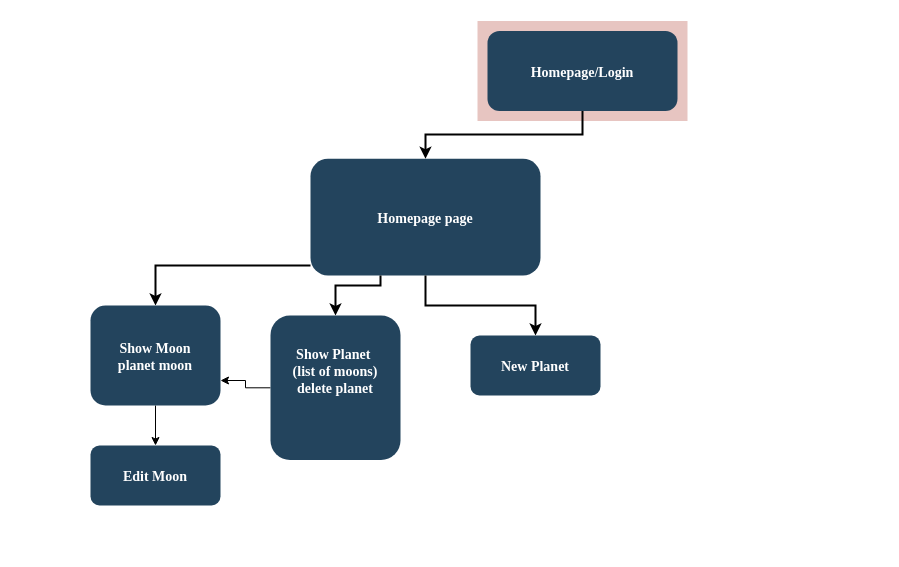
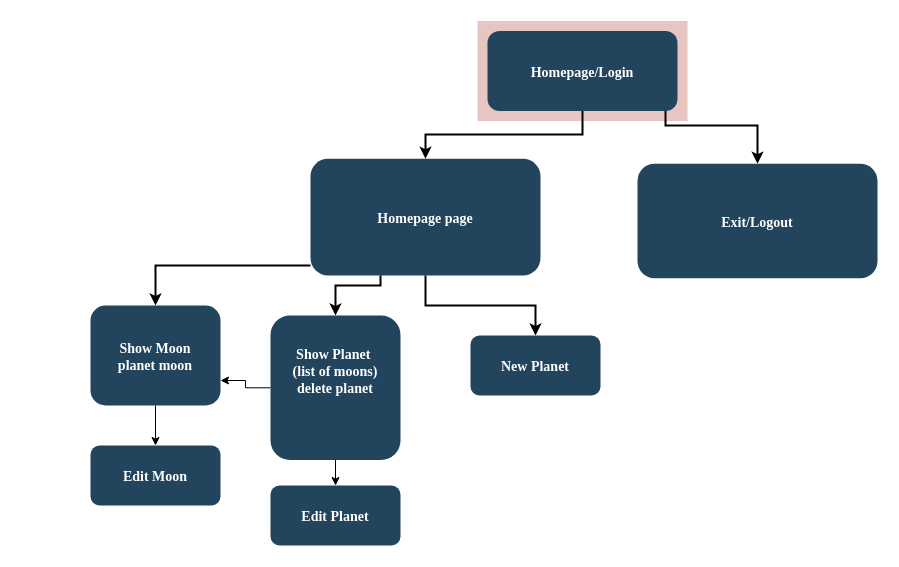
none -> (720, 126)
none -> (758, 221)
none -> (336, 477)
none -> (336, 516)
